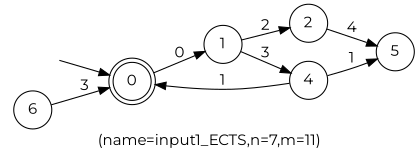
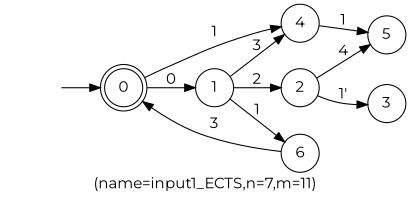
(228, 89) -> (207, 50)
none -> (387, 104)
none -> (253, 117)
